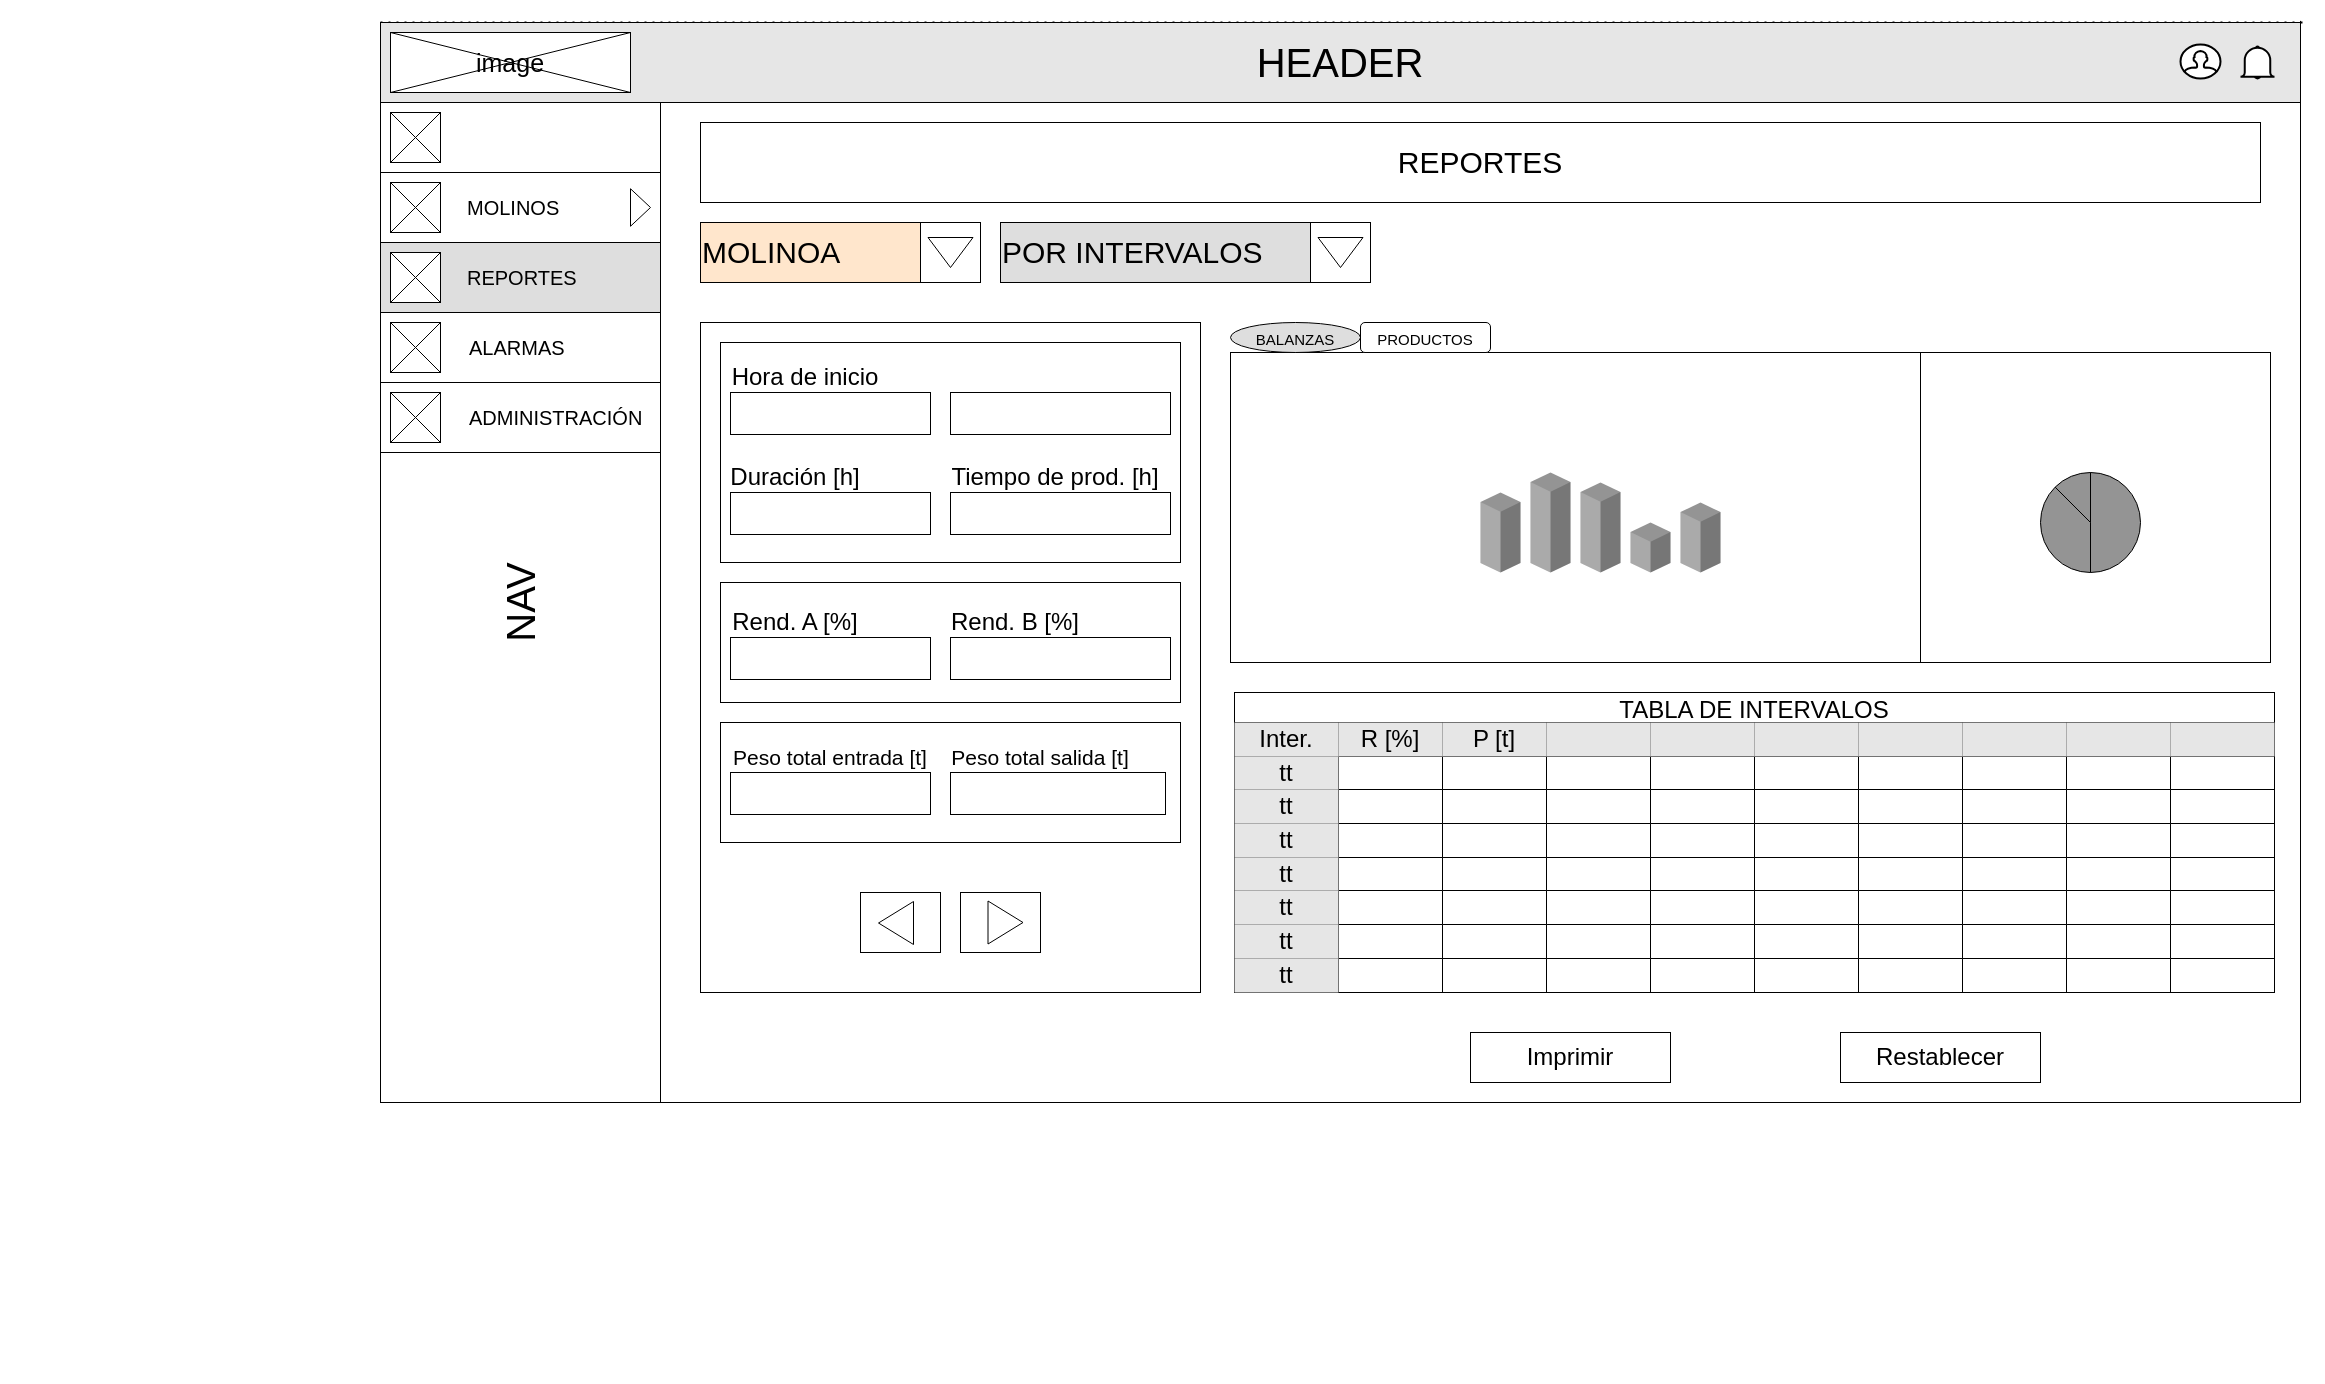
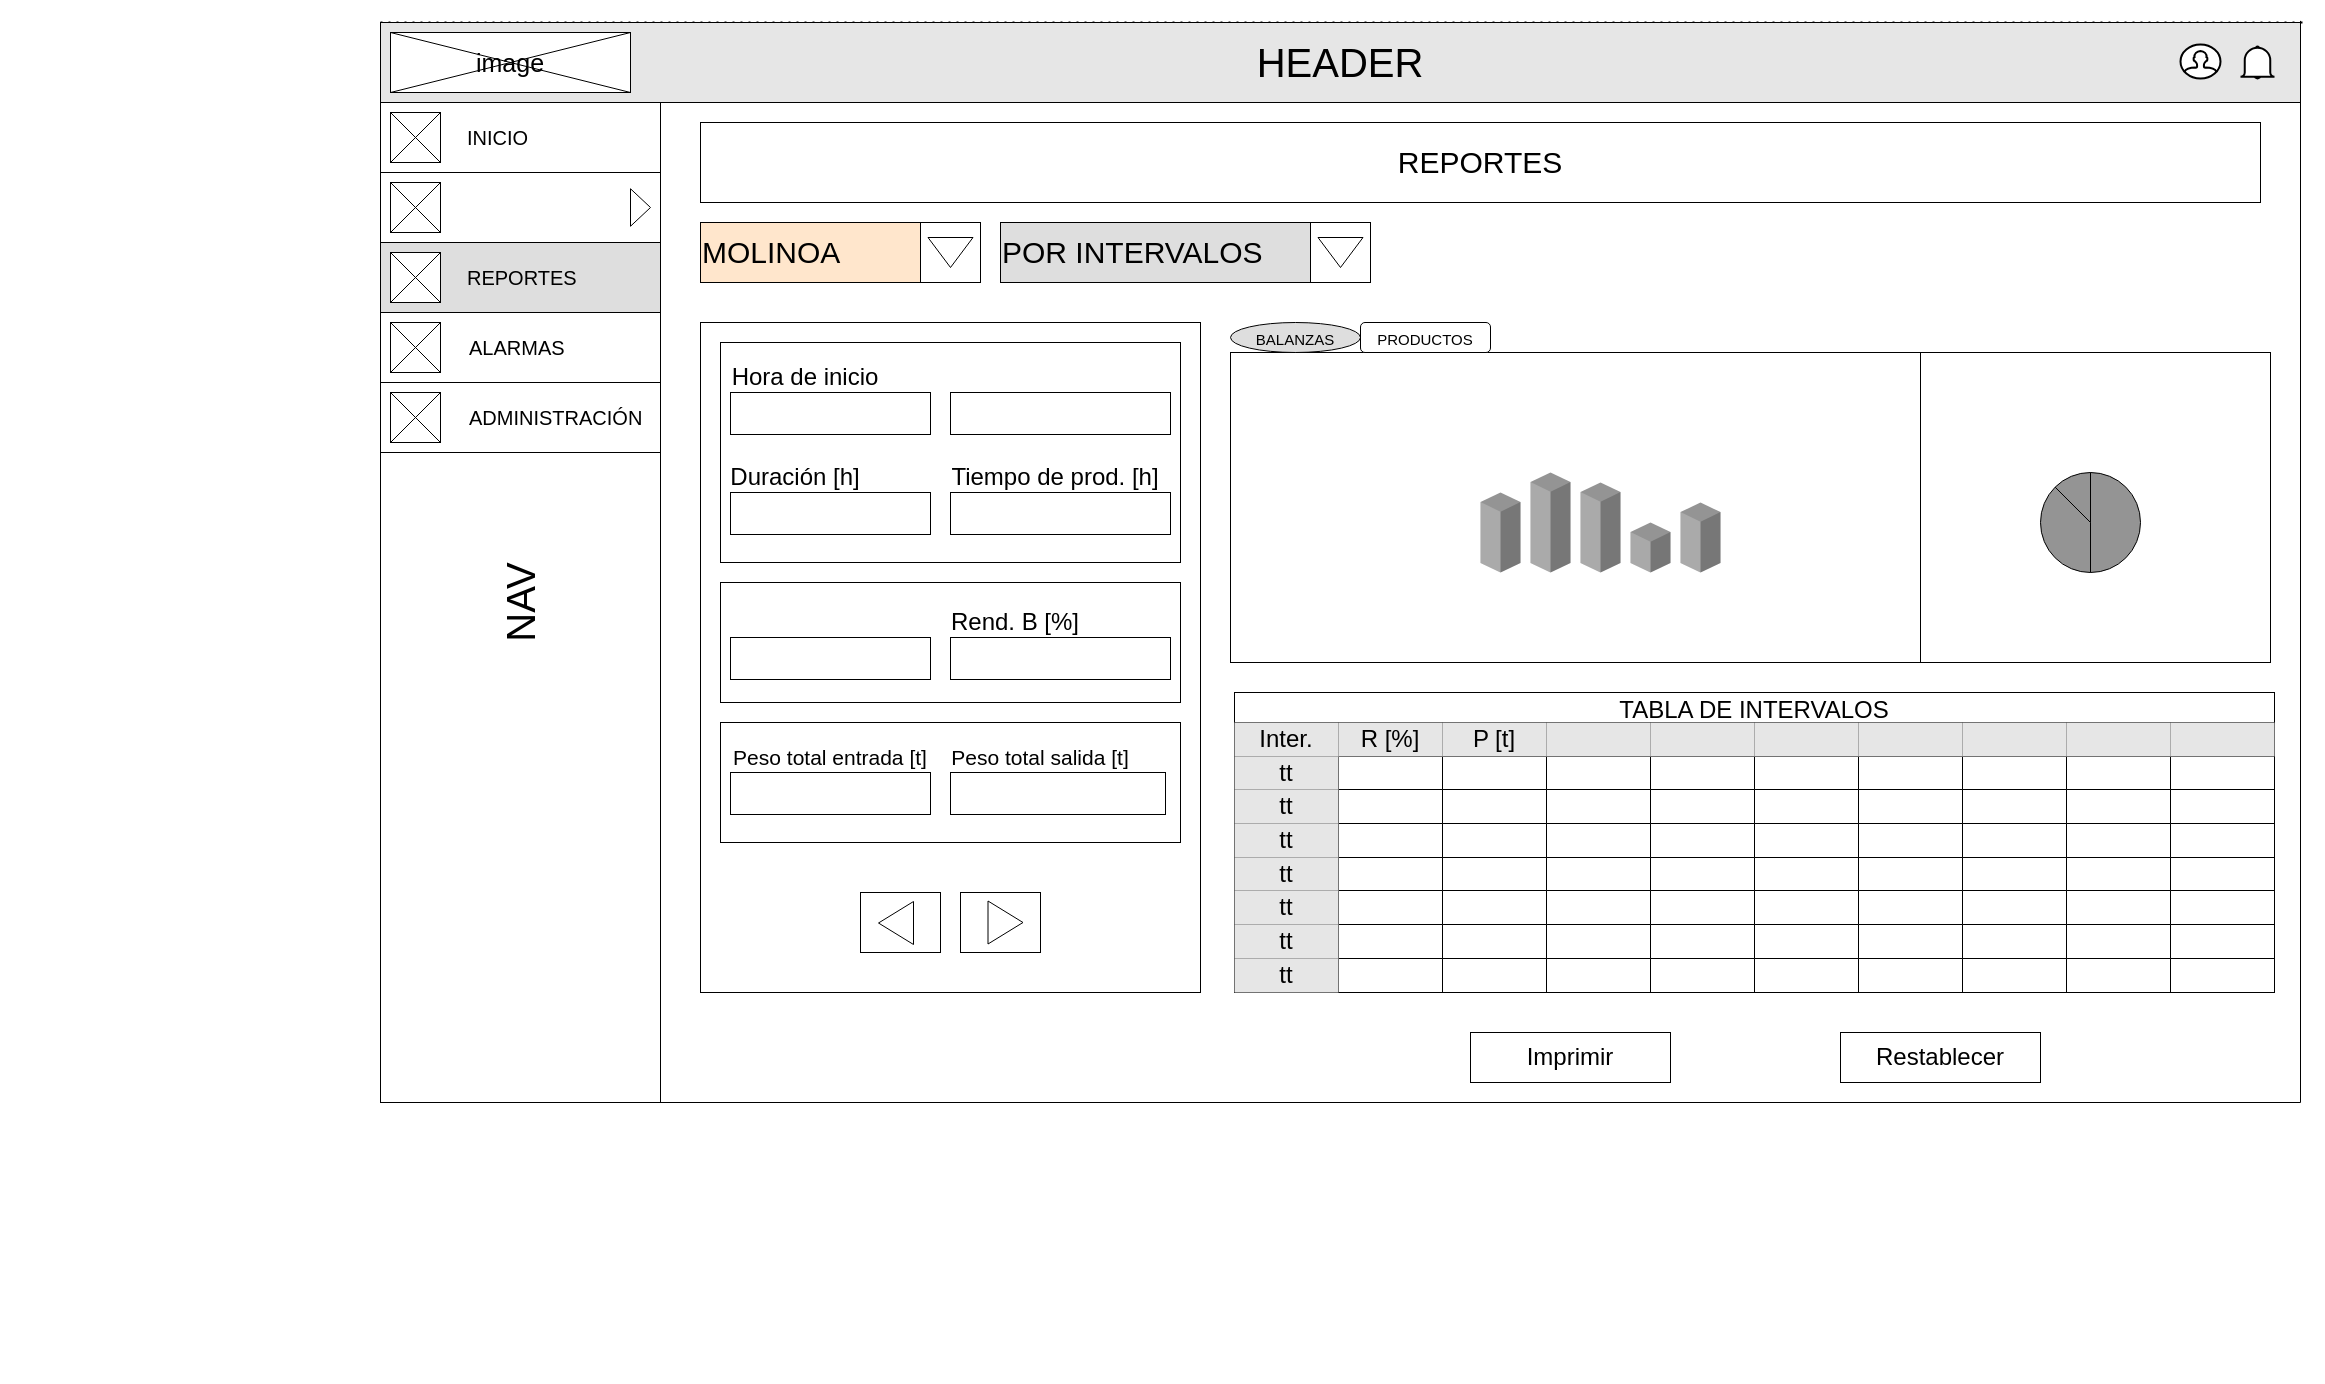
none -> (511, 138)
(511, 208) -> none
(796, 623) -> none
